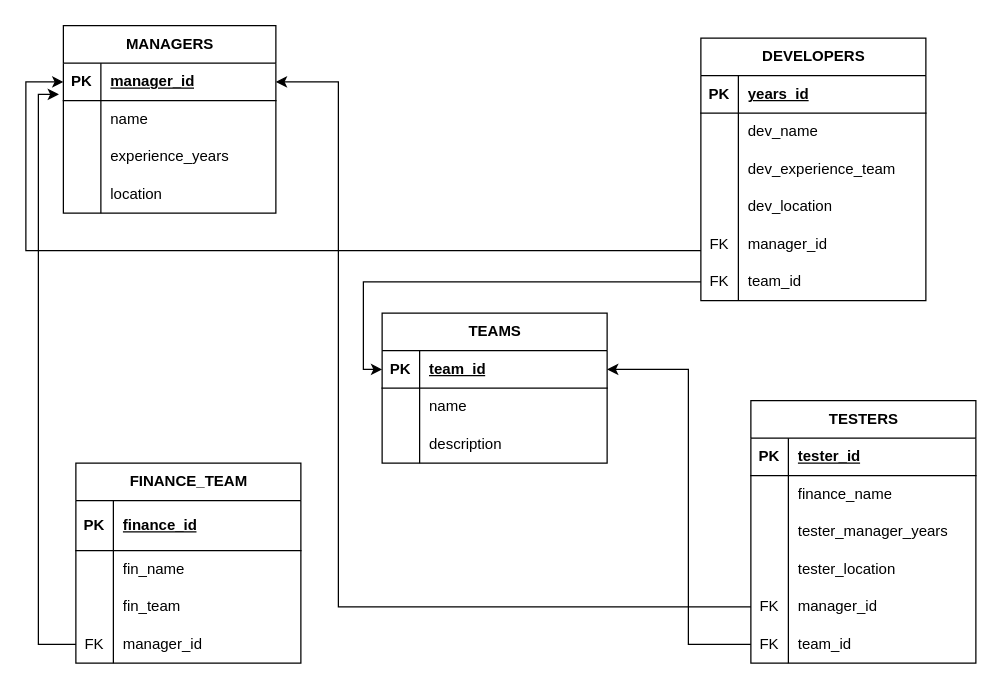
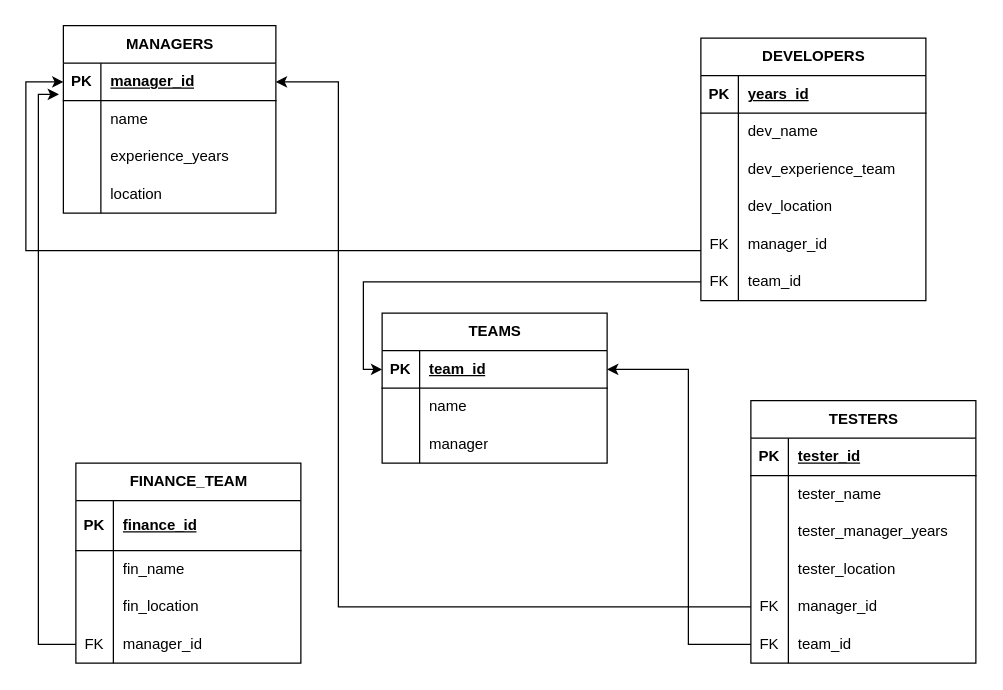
(472, 444) -> (459, 444)
(847, 494) -> (844, 494)
(155, 607) -> (168, 607)
